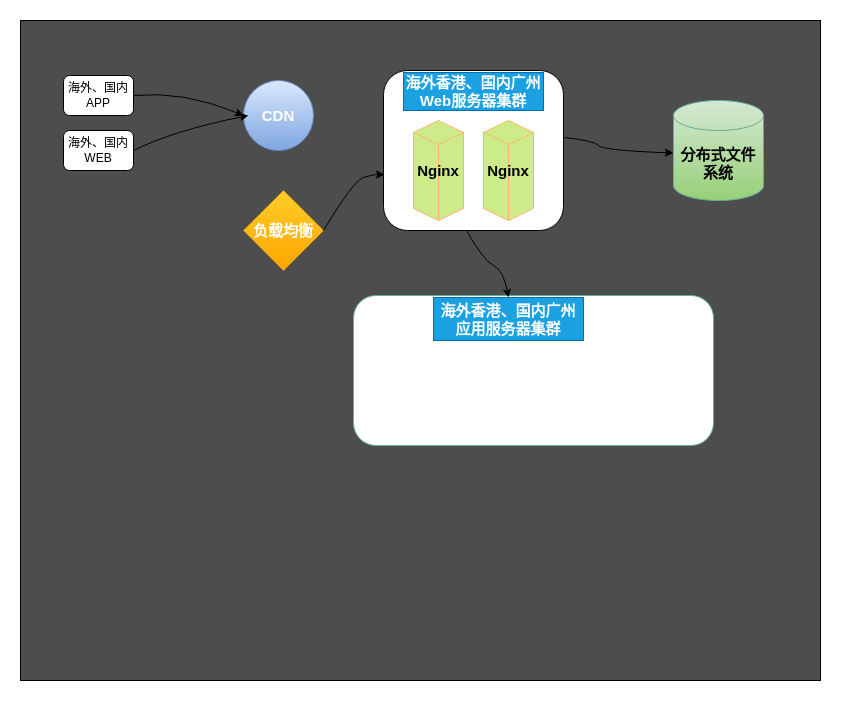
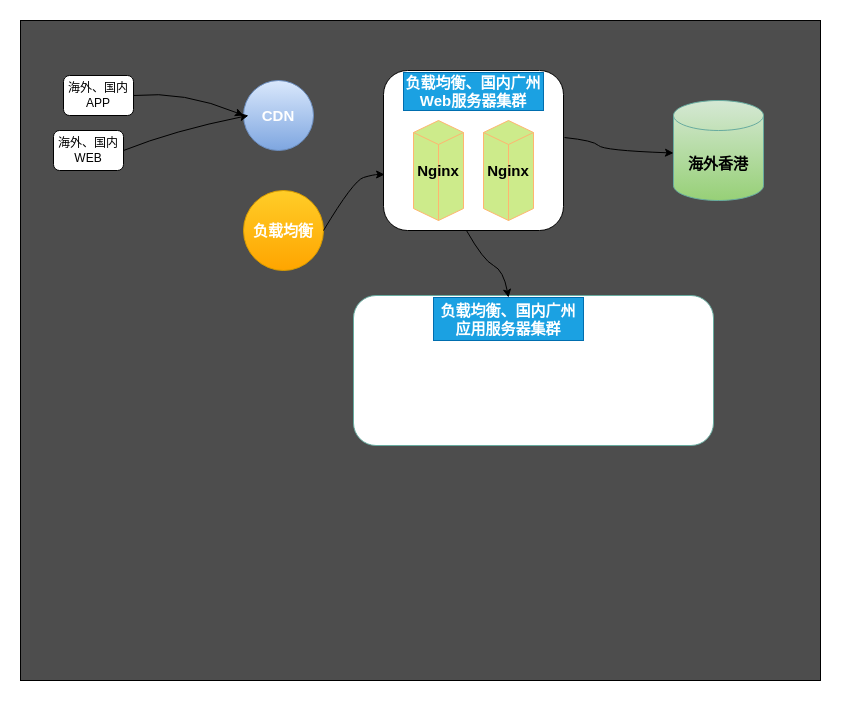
(474, 92) -> (474, 92)
(99, 151) -> (89, 151)
(719, 164) -> (719, 164)
(284, 231) -> (284, 231)
(509, 320) -> (509, 320)
